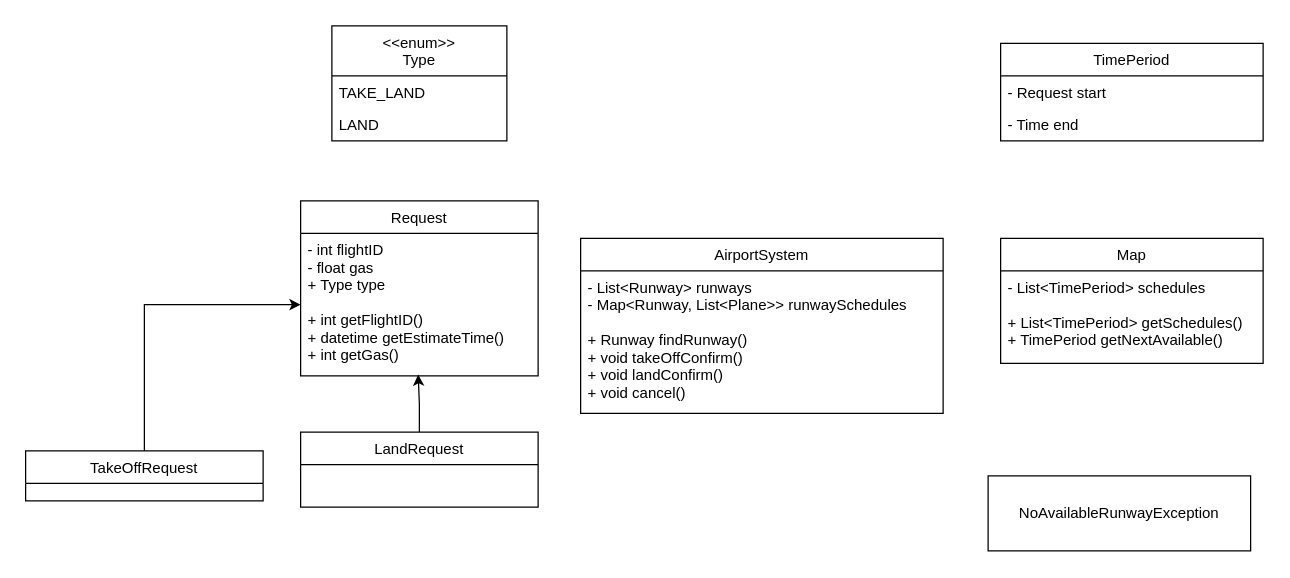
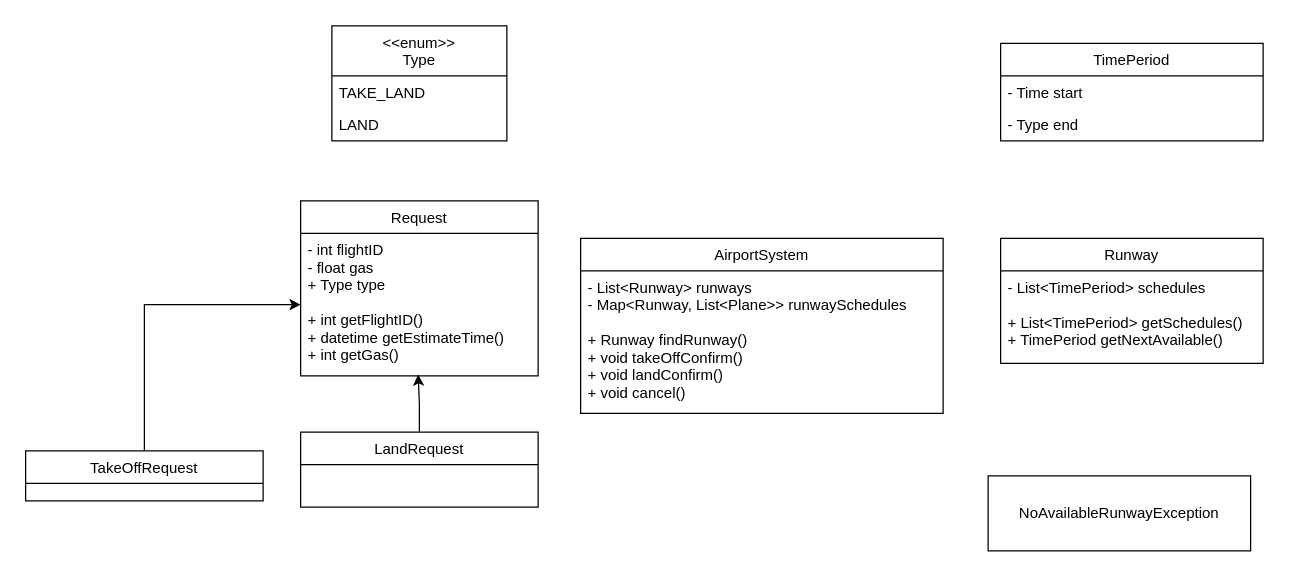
(1067, 93) -> (1052, 93)
(1044, 125) -> (1046, 125)
(1131, 255) -> (1131, 255)
